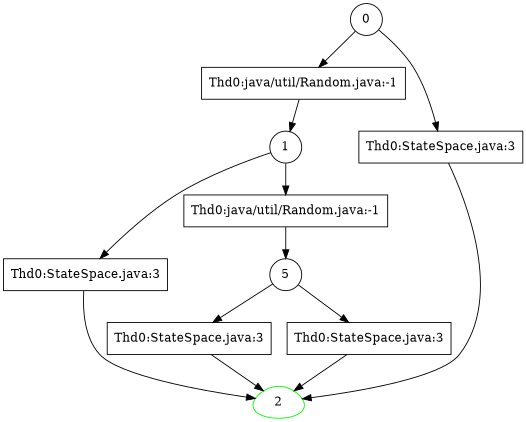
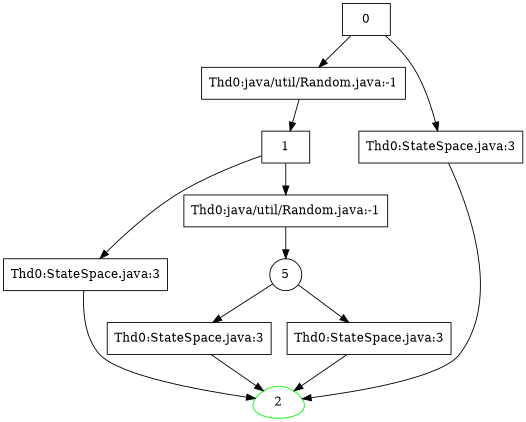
(366, 19) -> (366, 19)
(286, 147) -> (286, 147)
